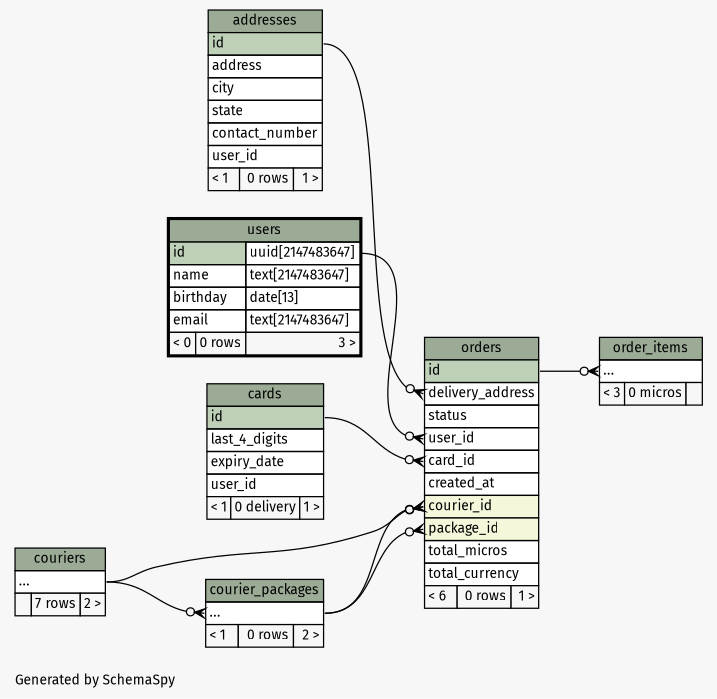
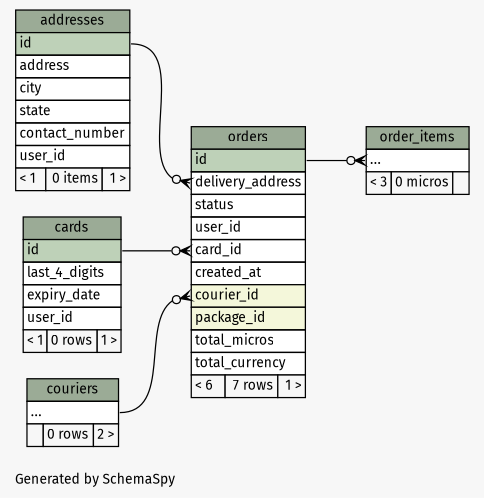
(268, 179) -> (75, 179)
(265, 287) -> none
(265, 507) -> (72, 341)
(486, 596) -> (253, 386)
(56, 604) -> (68, 435)
(265, 613) -> none
